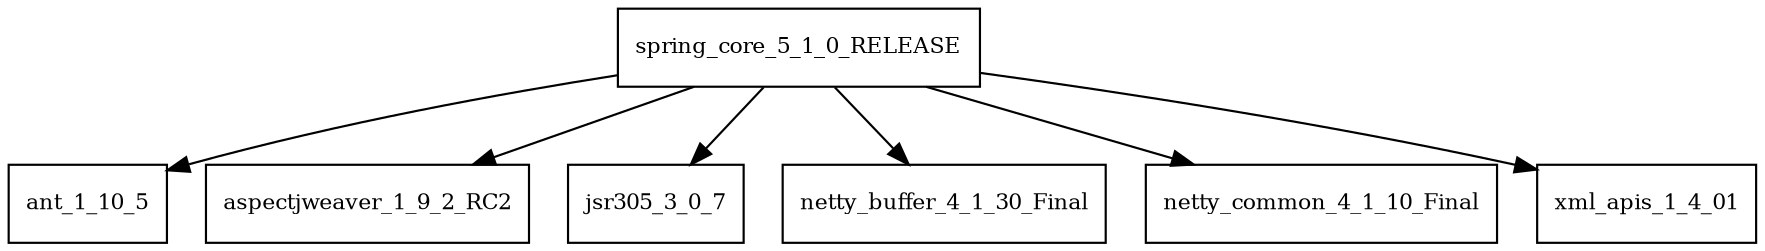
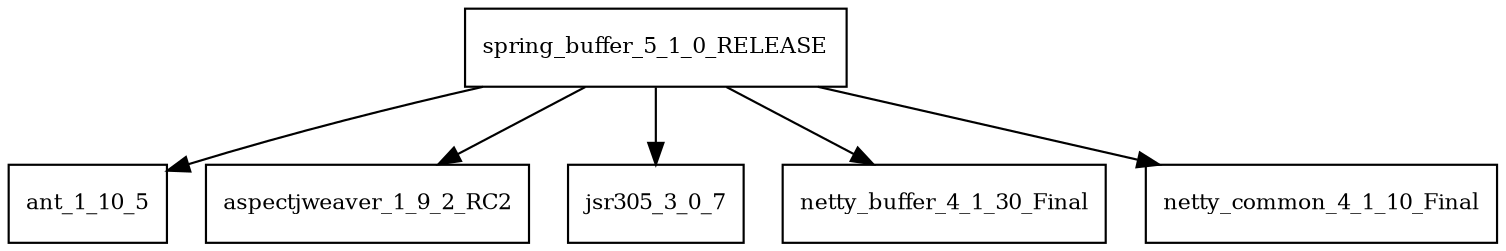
(799, 48) -> (656, 48)
(1647, 204) -> none
